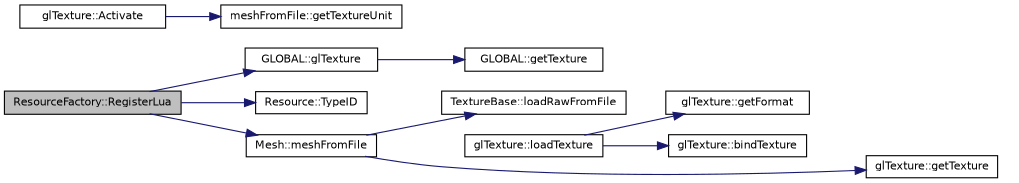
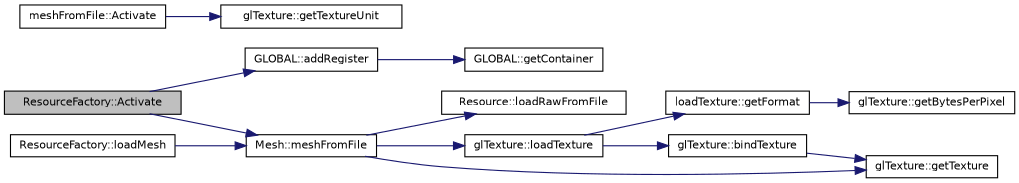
(93, 17) -> (93, 17)
(311, 17) -> (311, 17)
(311, 60) -> (311, 60)
(534, 60) -> (534, 60)
(93, 103) -> (93, 103)
(311, 103) -> none
(534, 103) -> (534, 103)
(738, 103) -> (738, 103)
none -> (932, 103)
none -> (93, 146)
none -> (415, 146)
none -> (831, 156)
